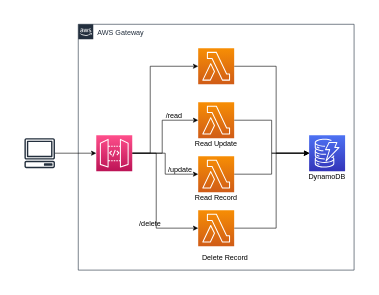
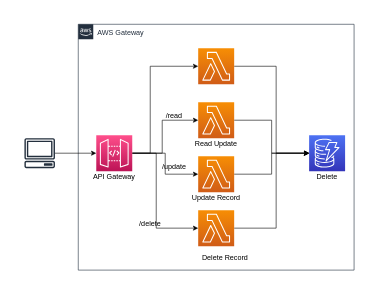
(180, 170) -> (174, 167)
none -> (114, 177)
(327, 177) -> (327, 177)
(216, 198) -> (216, 198)
